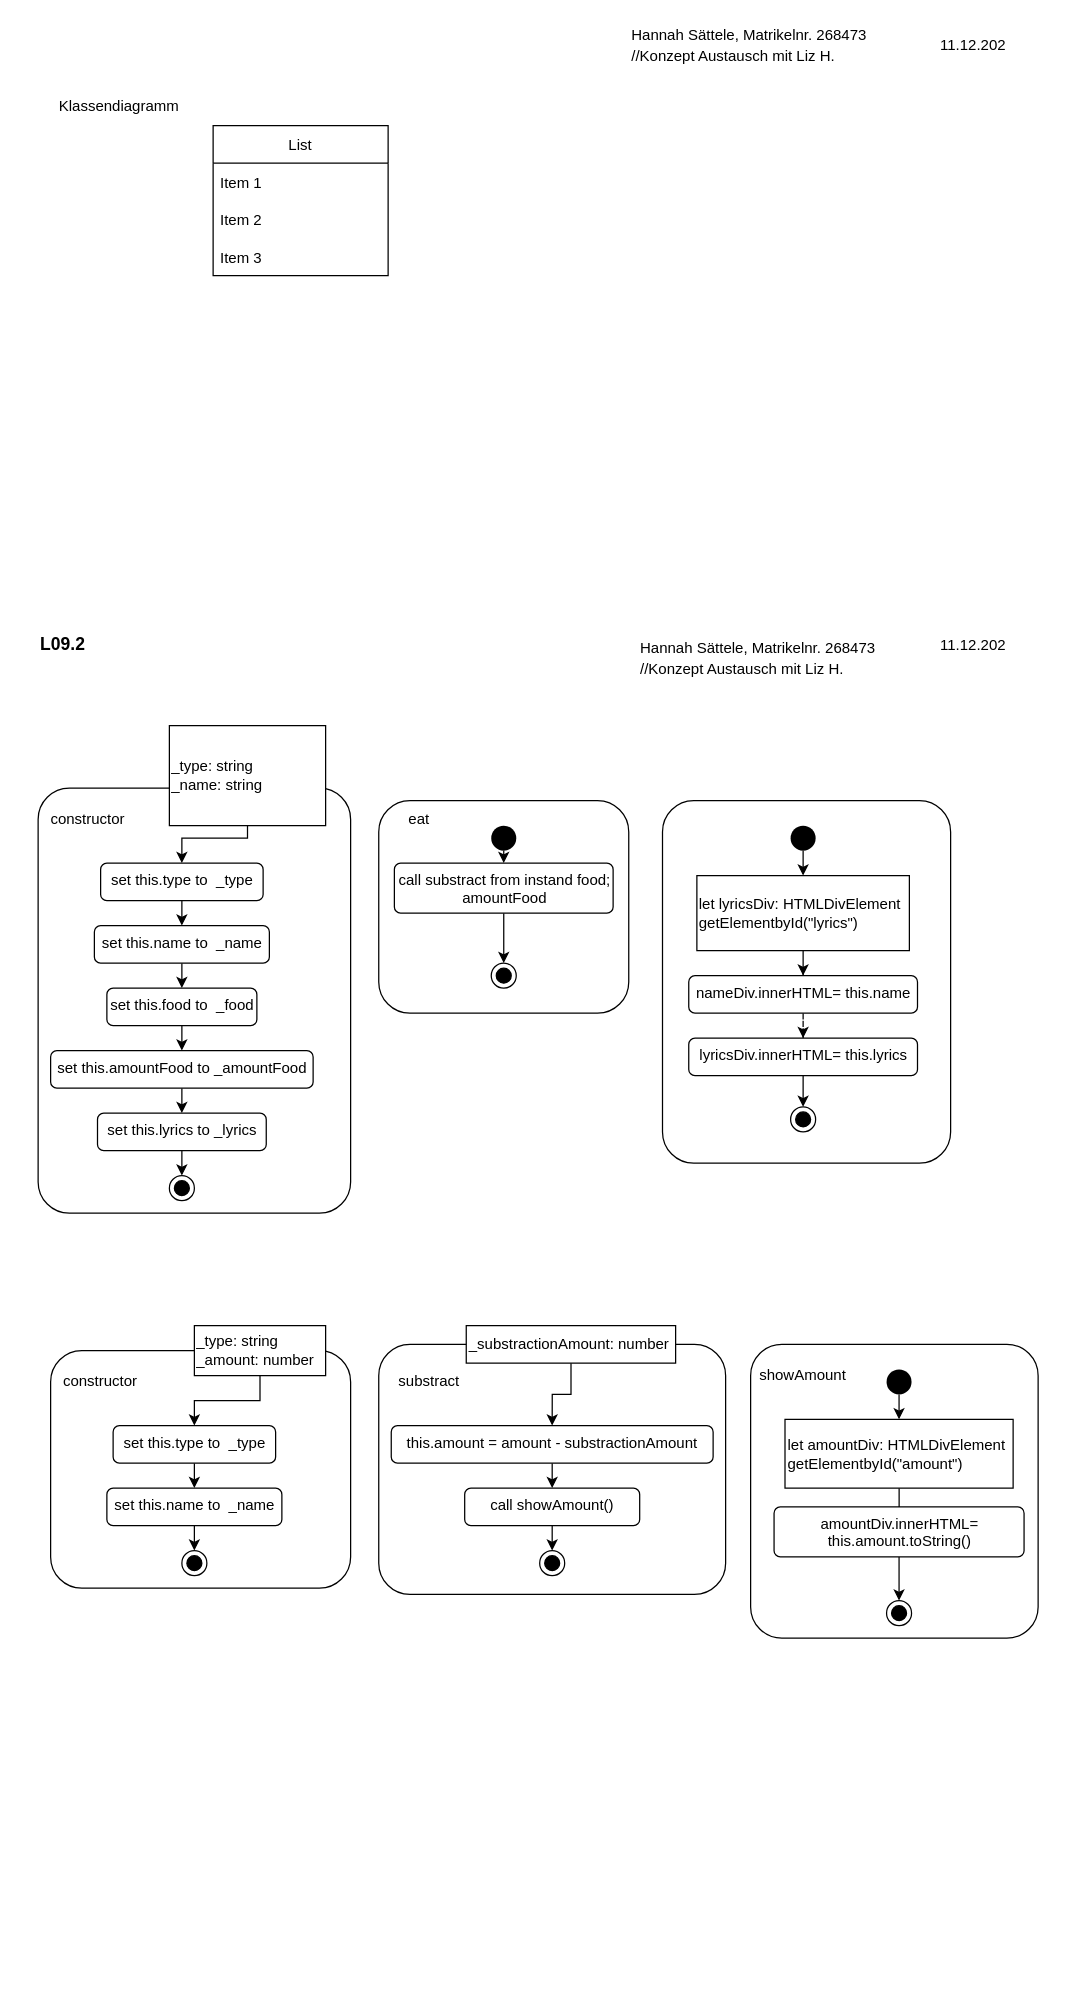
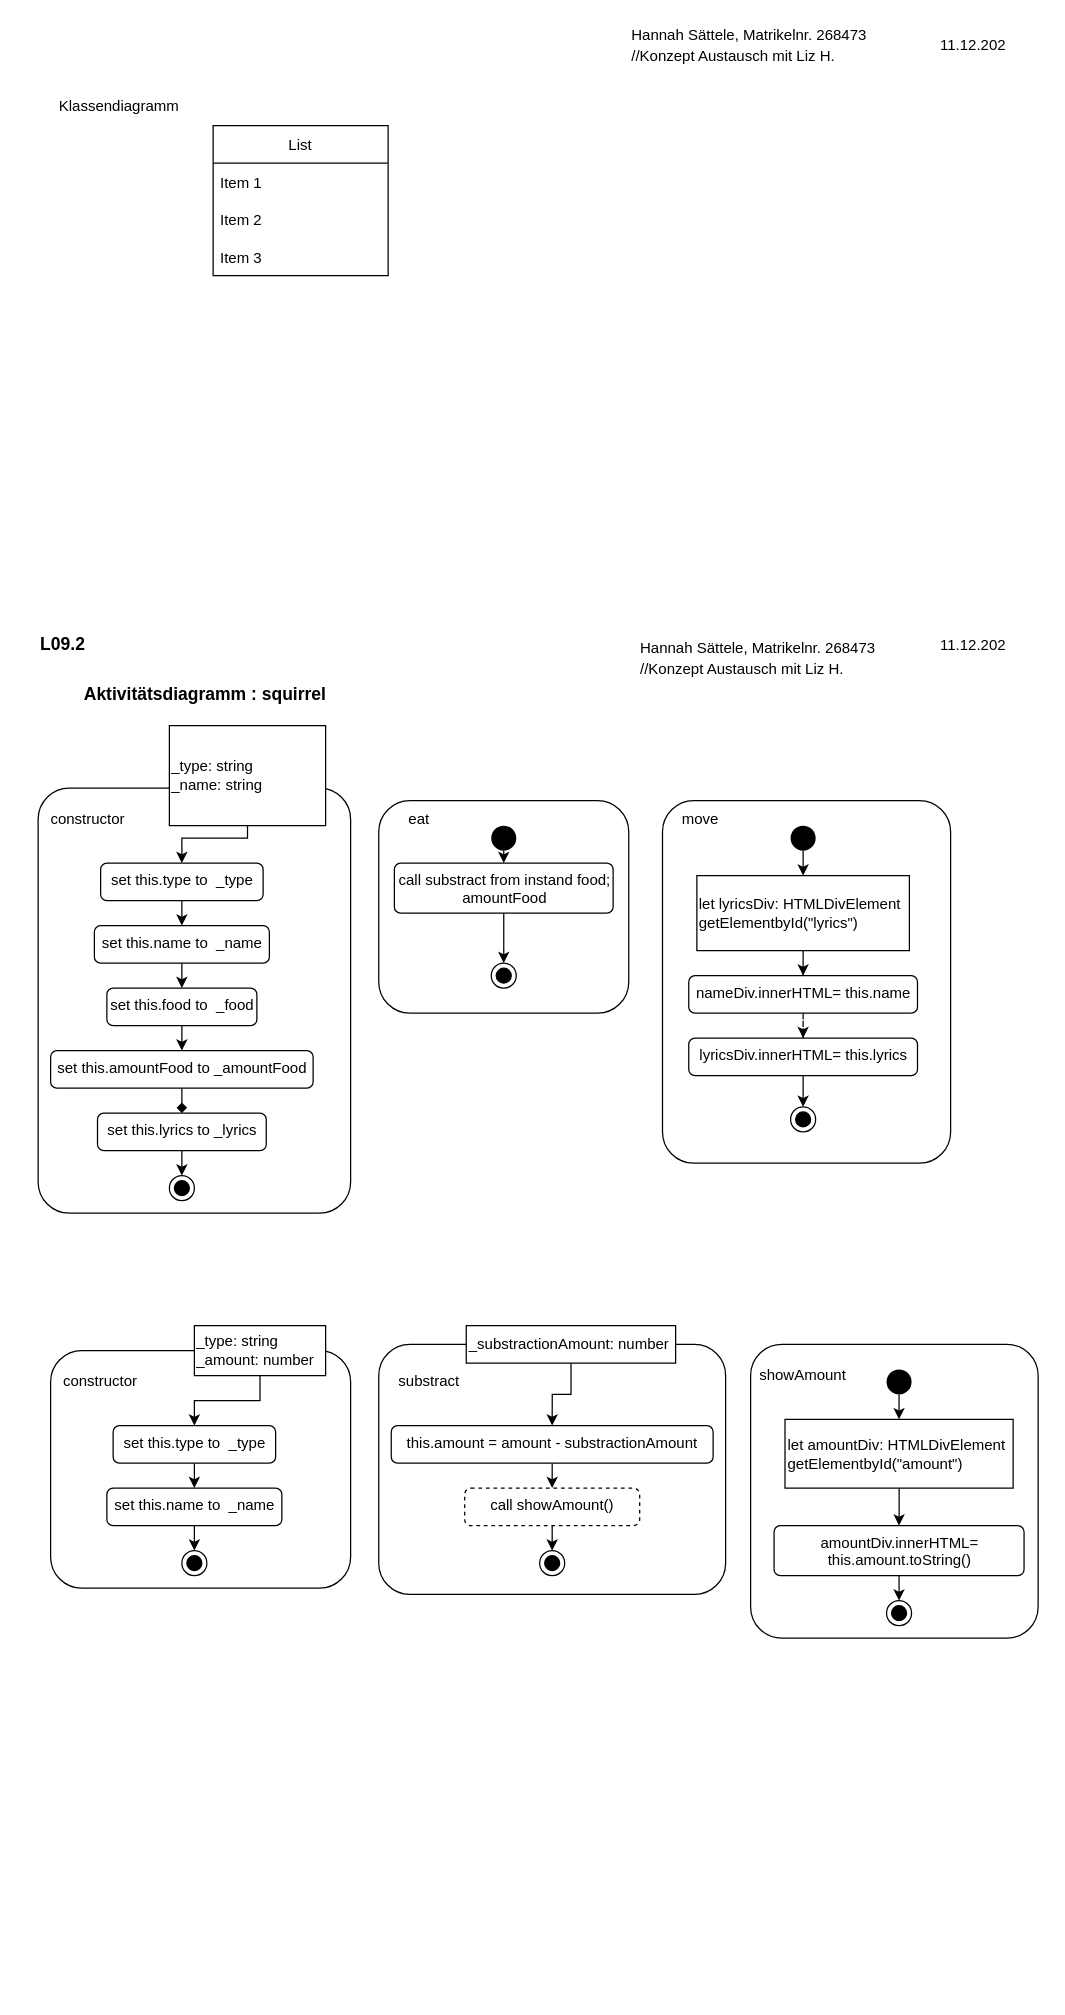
none -> (226, 694)
none -> (700, 819)
(182, 1103) -> (182, 1102)
(552, 1507) -> (552, 1507)
(899, 1532) -> (899, 1551)
